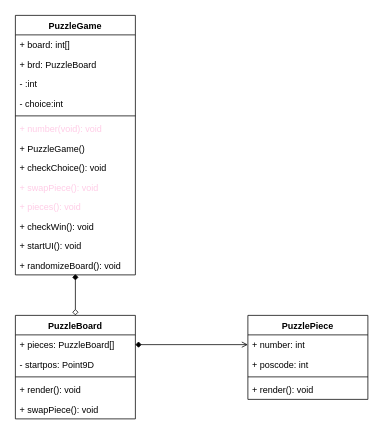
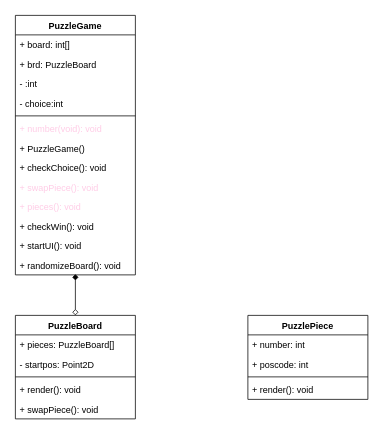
(193, 345) -> none
(63, 365) -> (63, 365)
